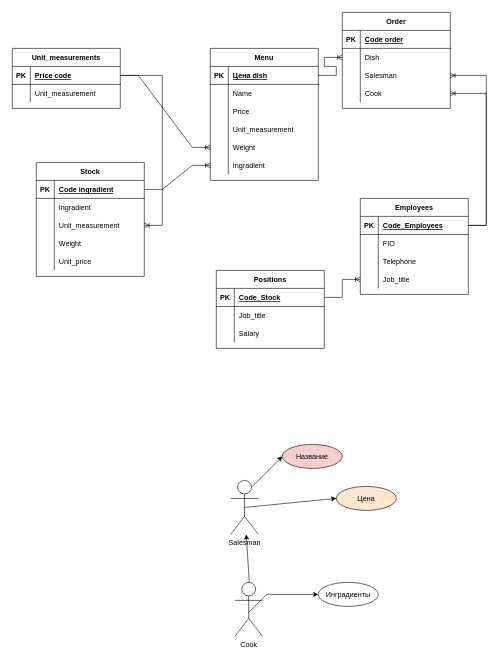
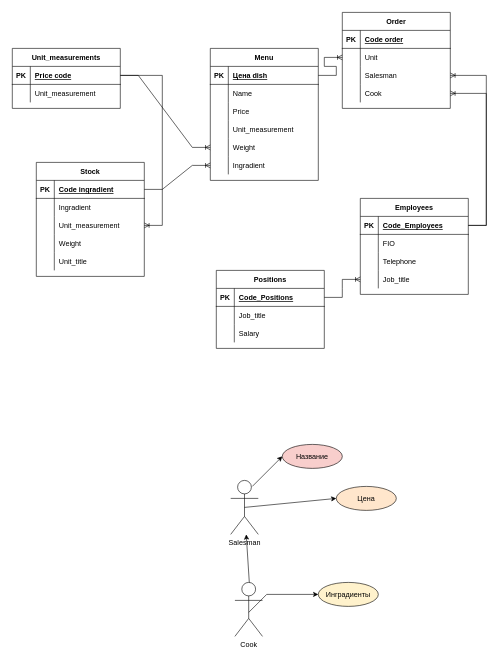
(372, 58) -> (372, 58)
(77, 262) -> (76, 262)
(259, 298) -> (265, 298)
(348, 594) -> (348, 594)
